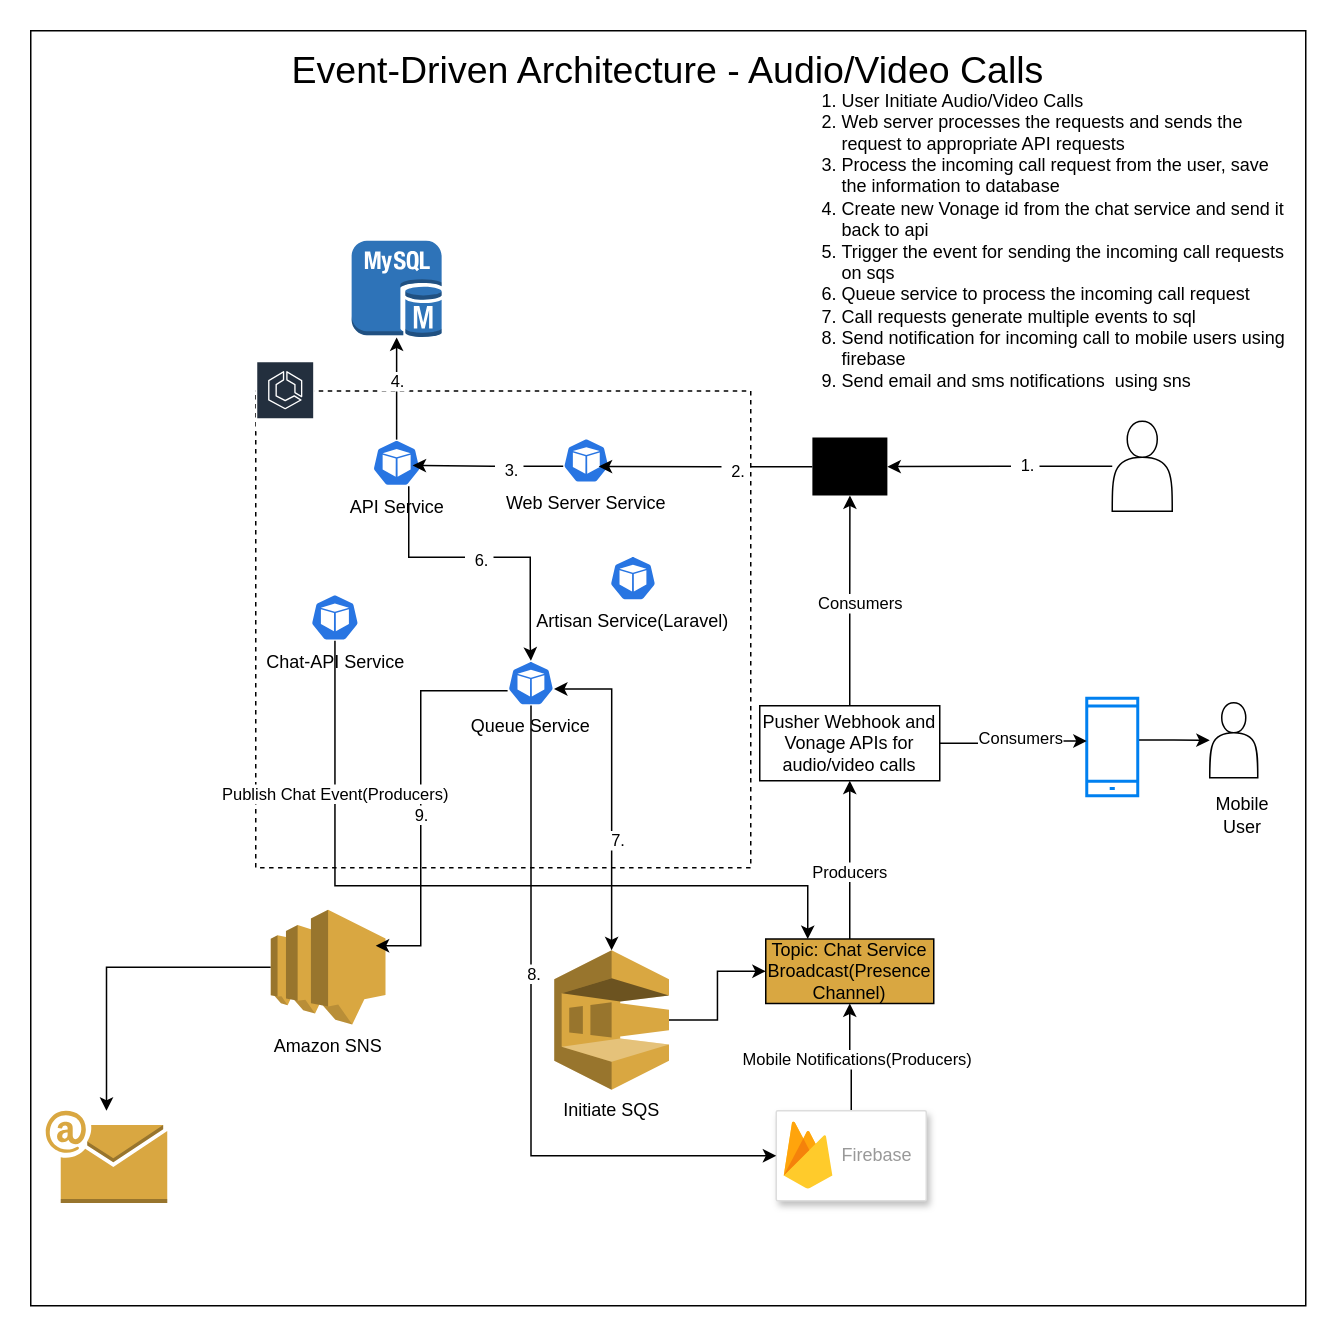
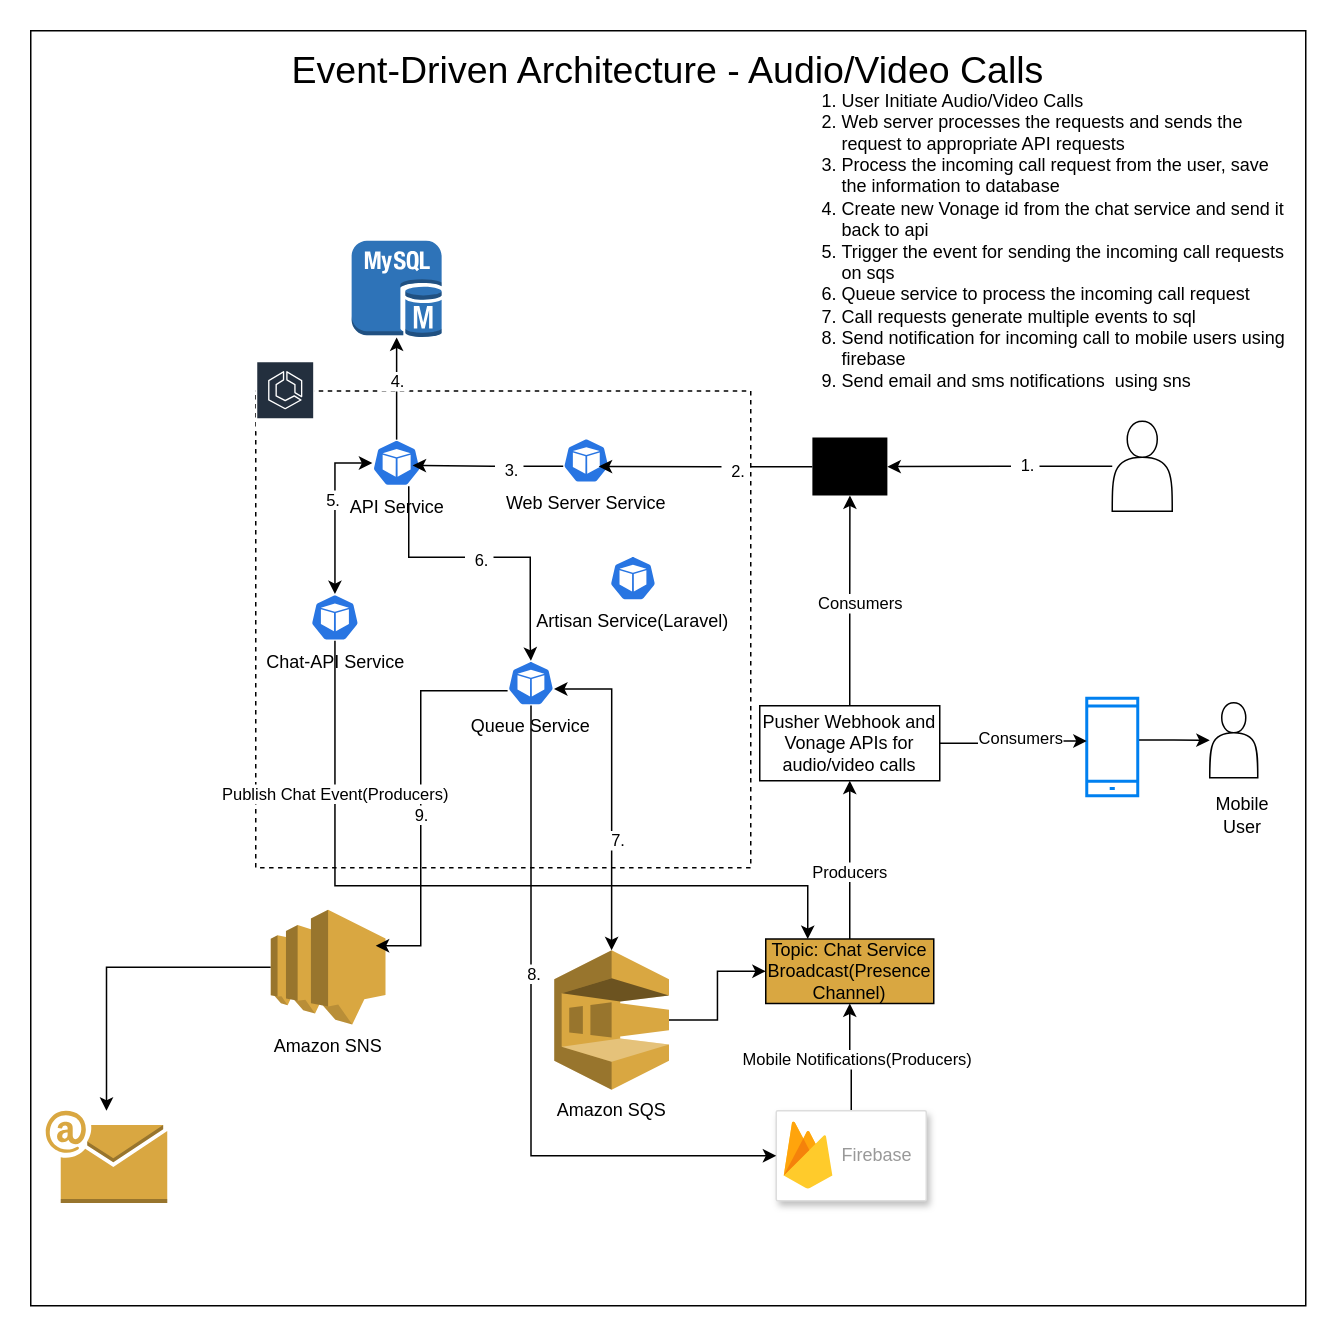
none -> (335, 510)
(612, 1111) -> (612, 1111)
